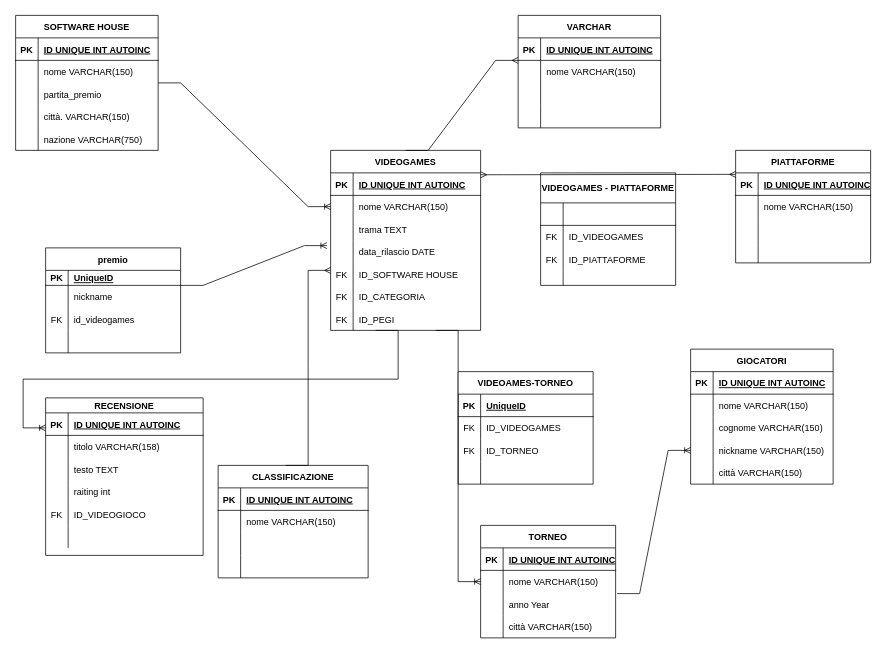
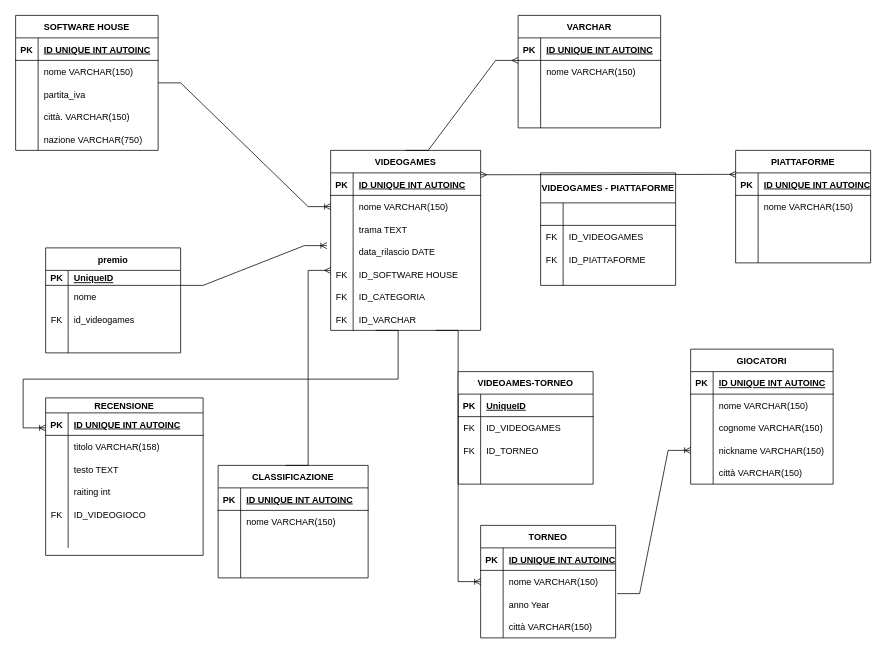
(76, 95) -> (69, 95)
(92, 297) -> (84, 297)
(376, 320) -> (384, 320)
